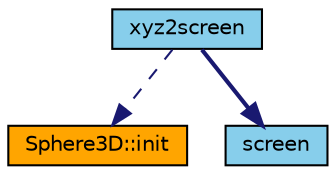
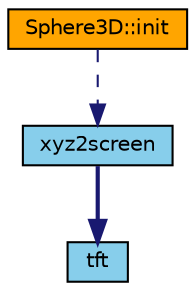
(149, 79) -> (98, 77)
(277, 146) -> (98, 262)
